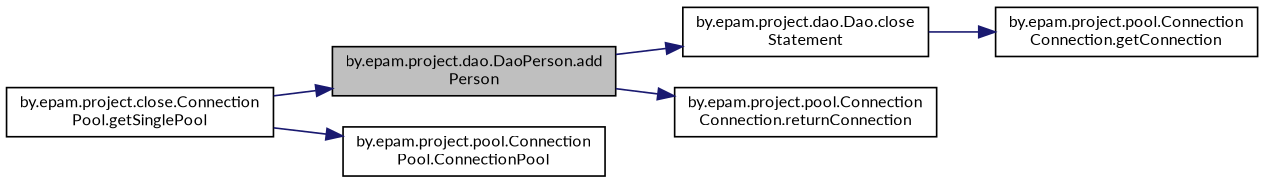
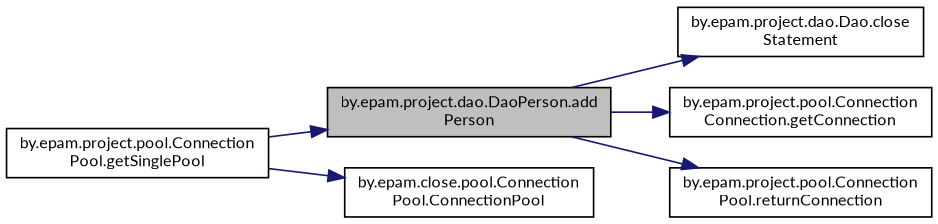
(954, 32) -> (632, 112)
(140, 112) -> (138, 153)
(806, 112) -> (801, 192)
(474, 151) -> (469, 192)
